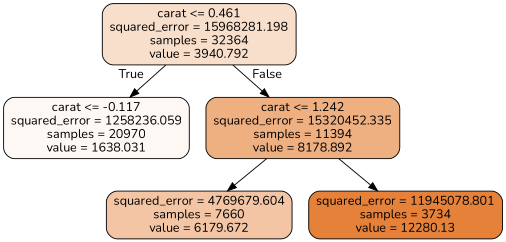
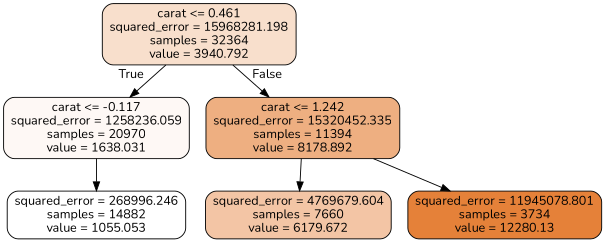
none -> (96, 215)
